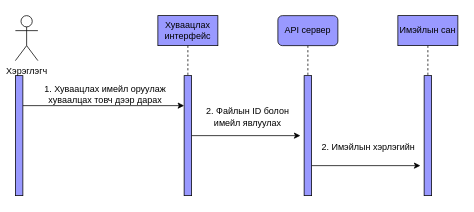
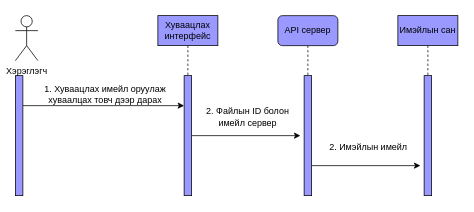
(248, 117) -> (248, 117)
(370, 147) -> (370, 147)
